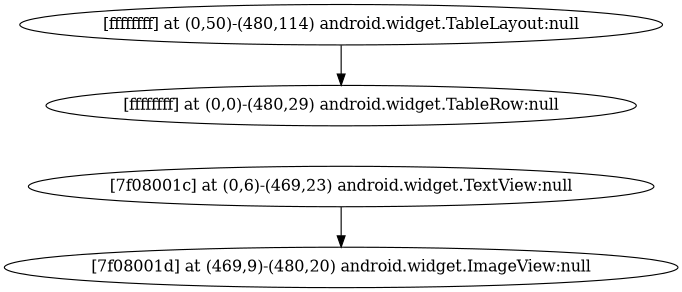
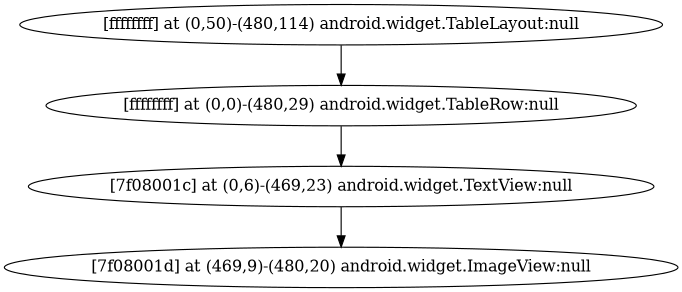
none -> (341, 141)
